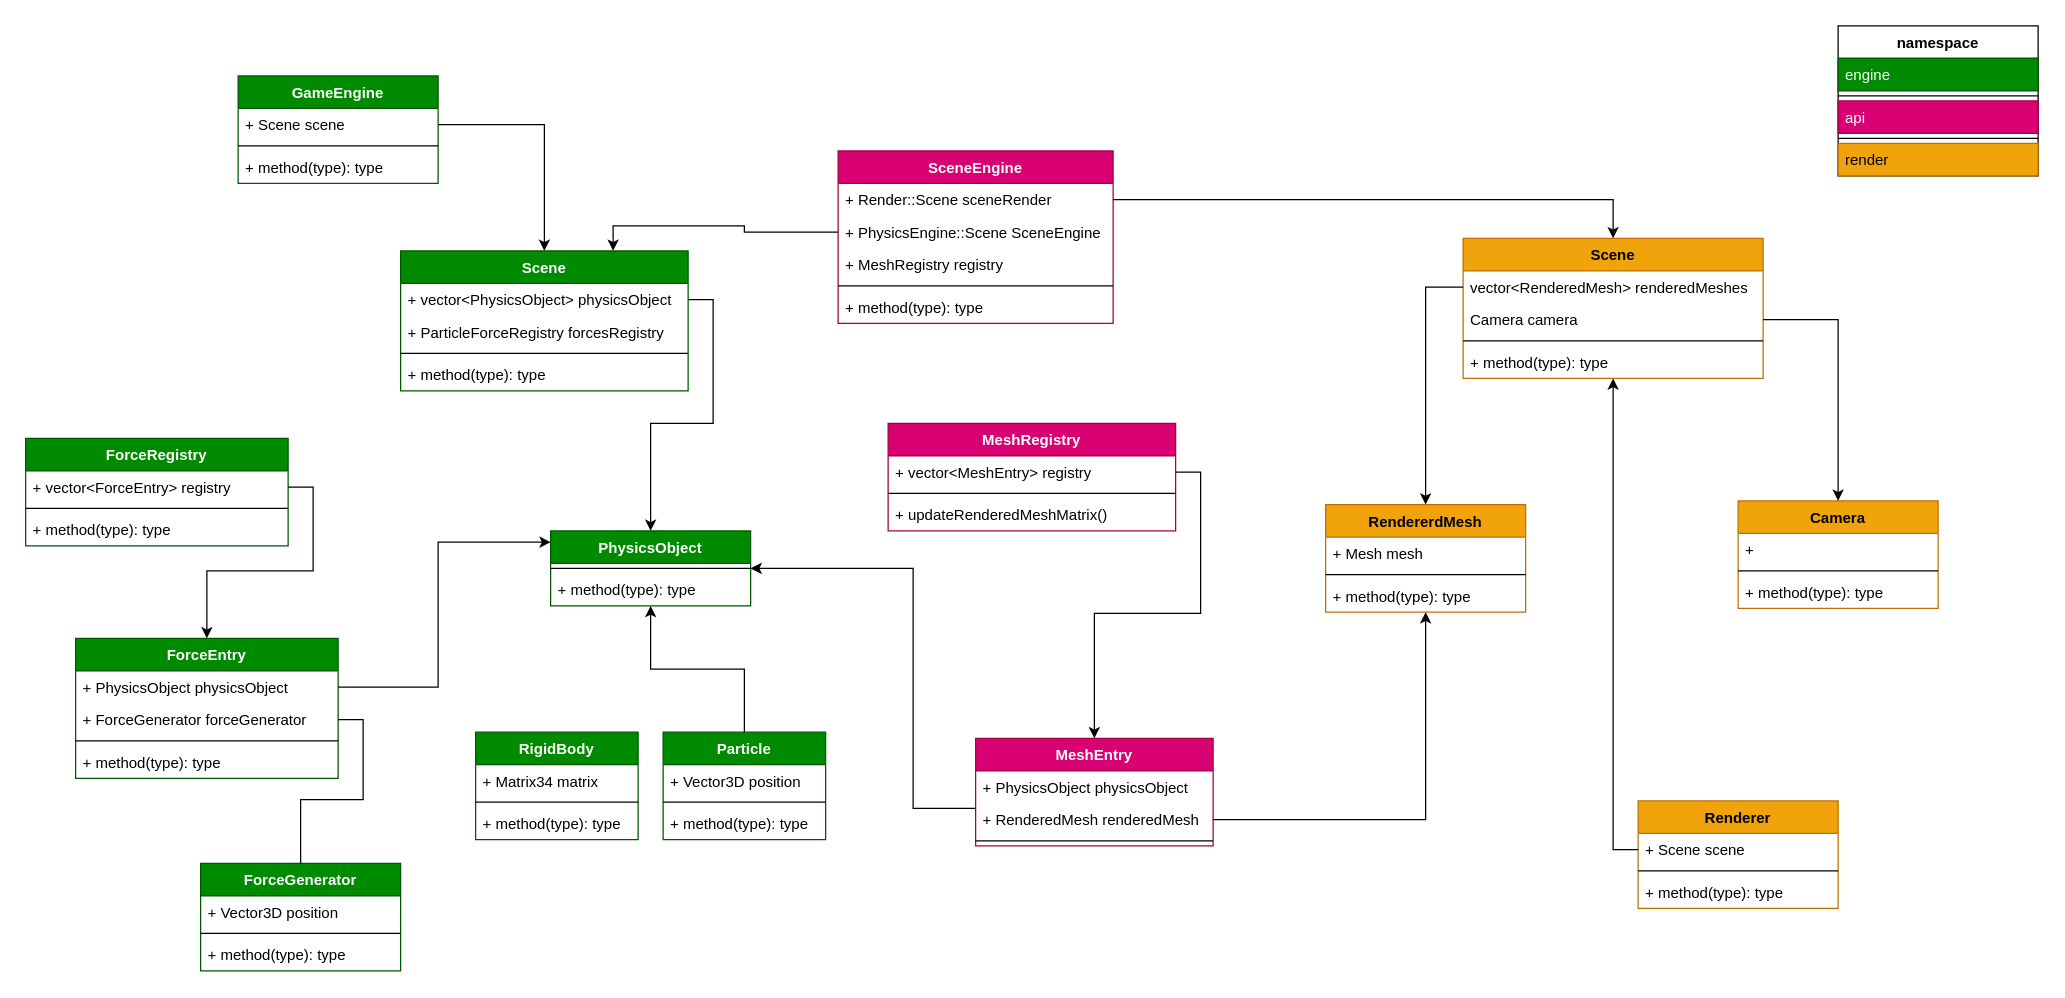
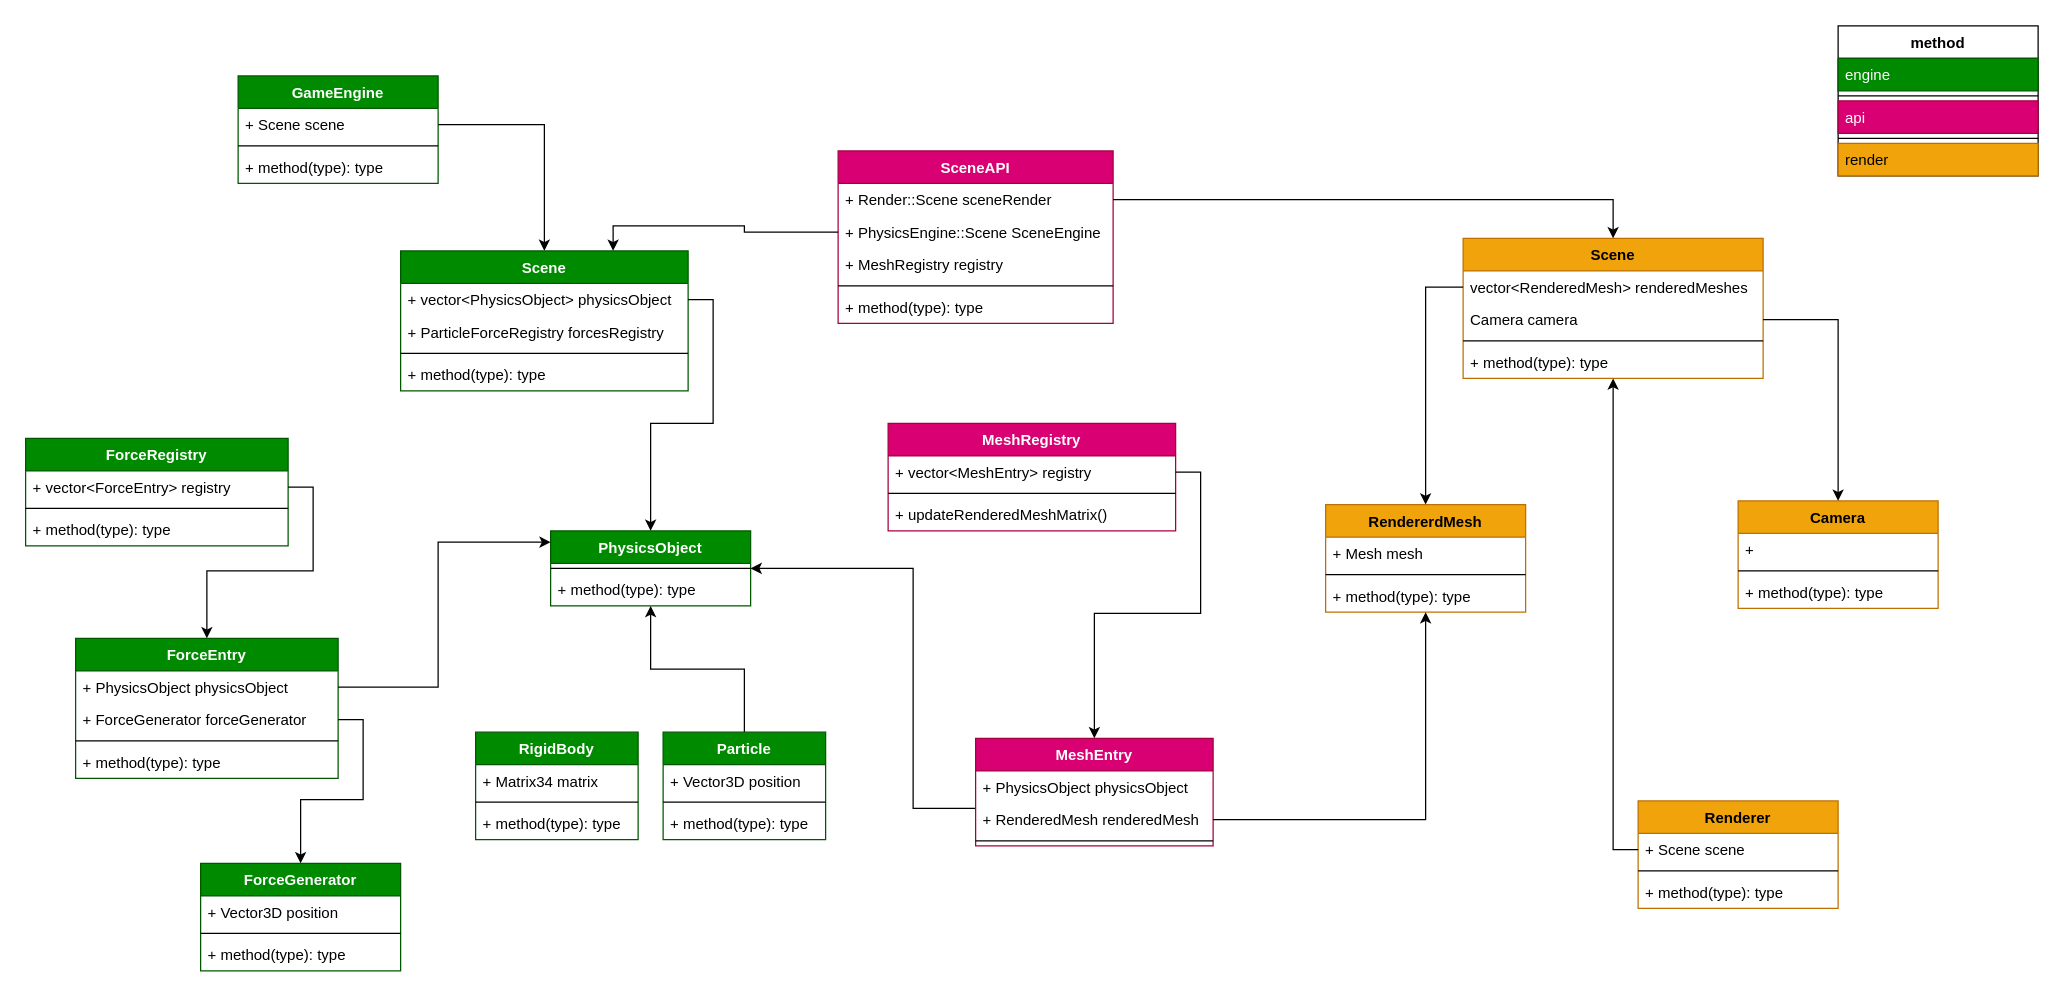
(1938, 43) -> (1938, 43)
(975, 168) -> (975, 168)
(301, 856) -> (301, 853)
